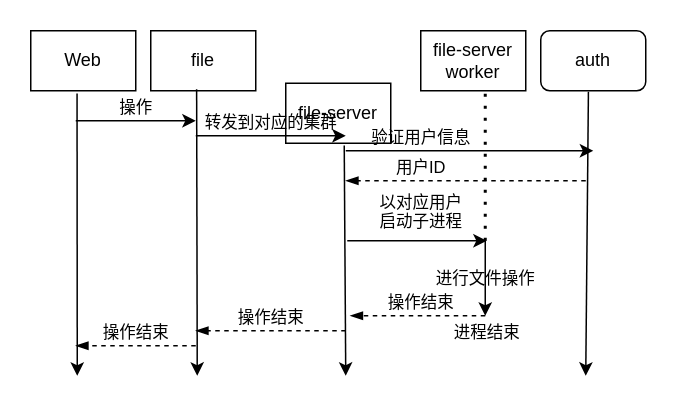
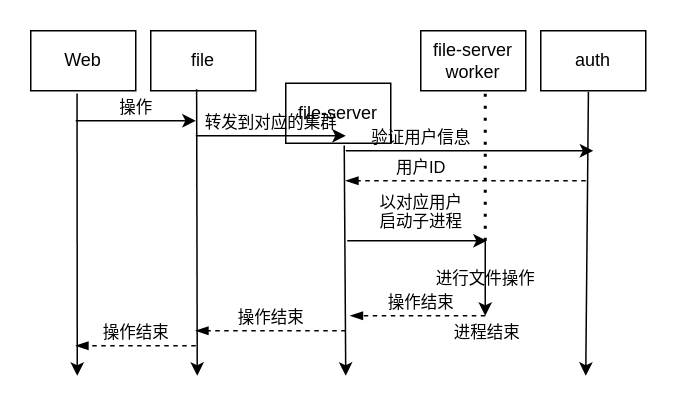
(593, 61) -> (593, 61)
